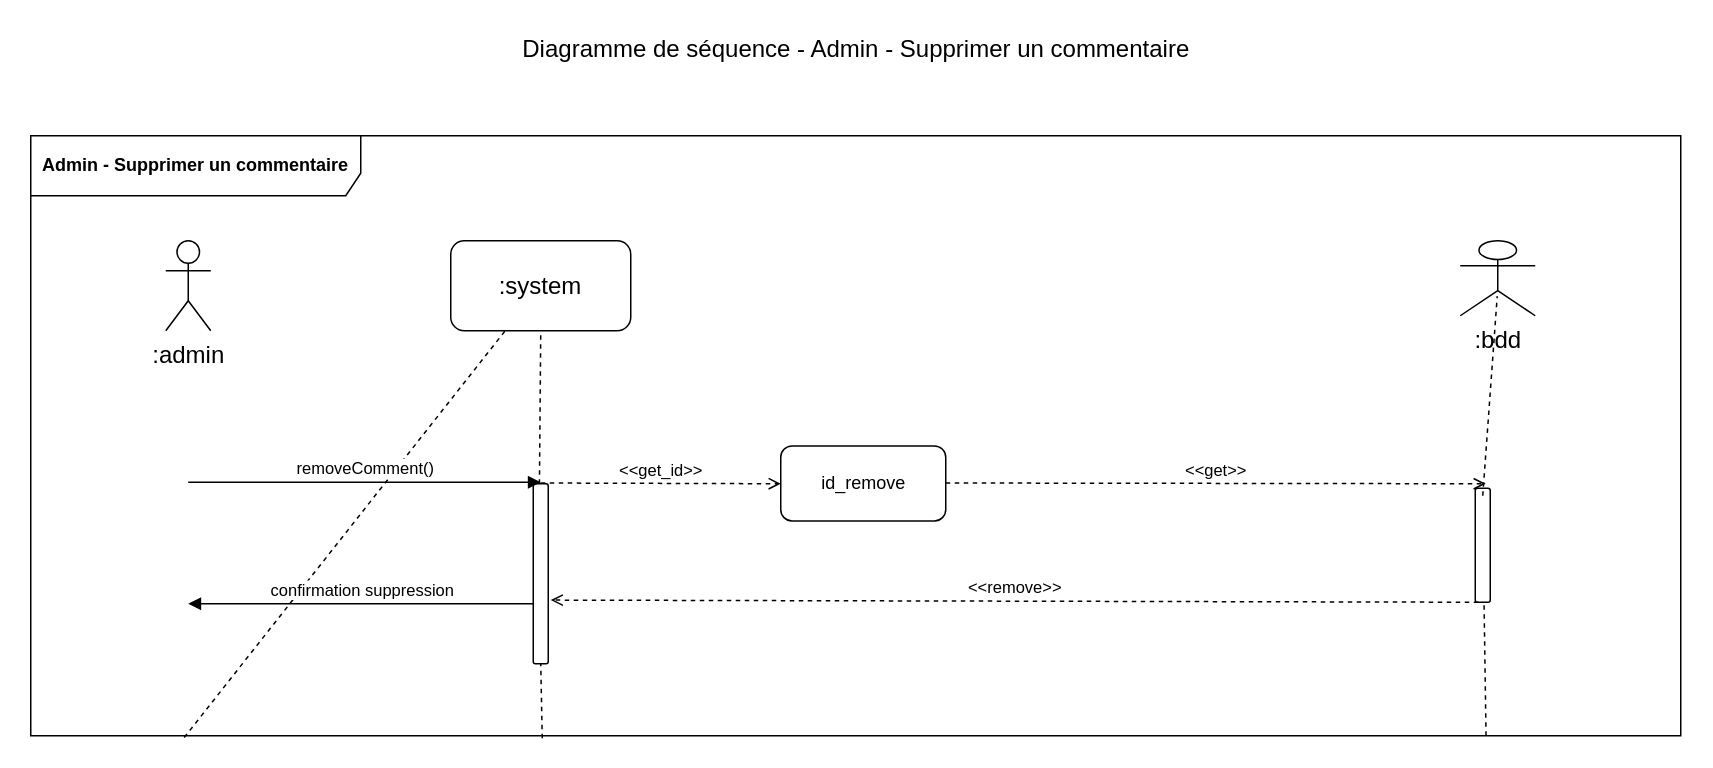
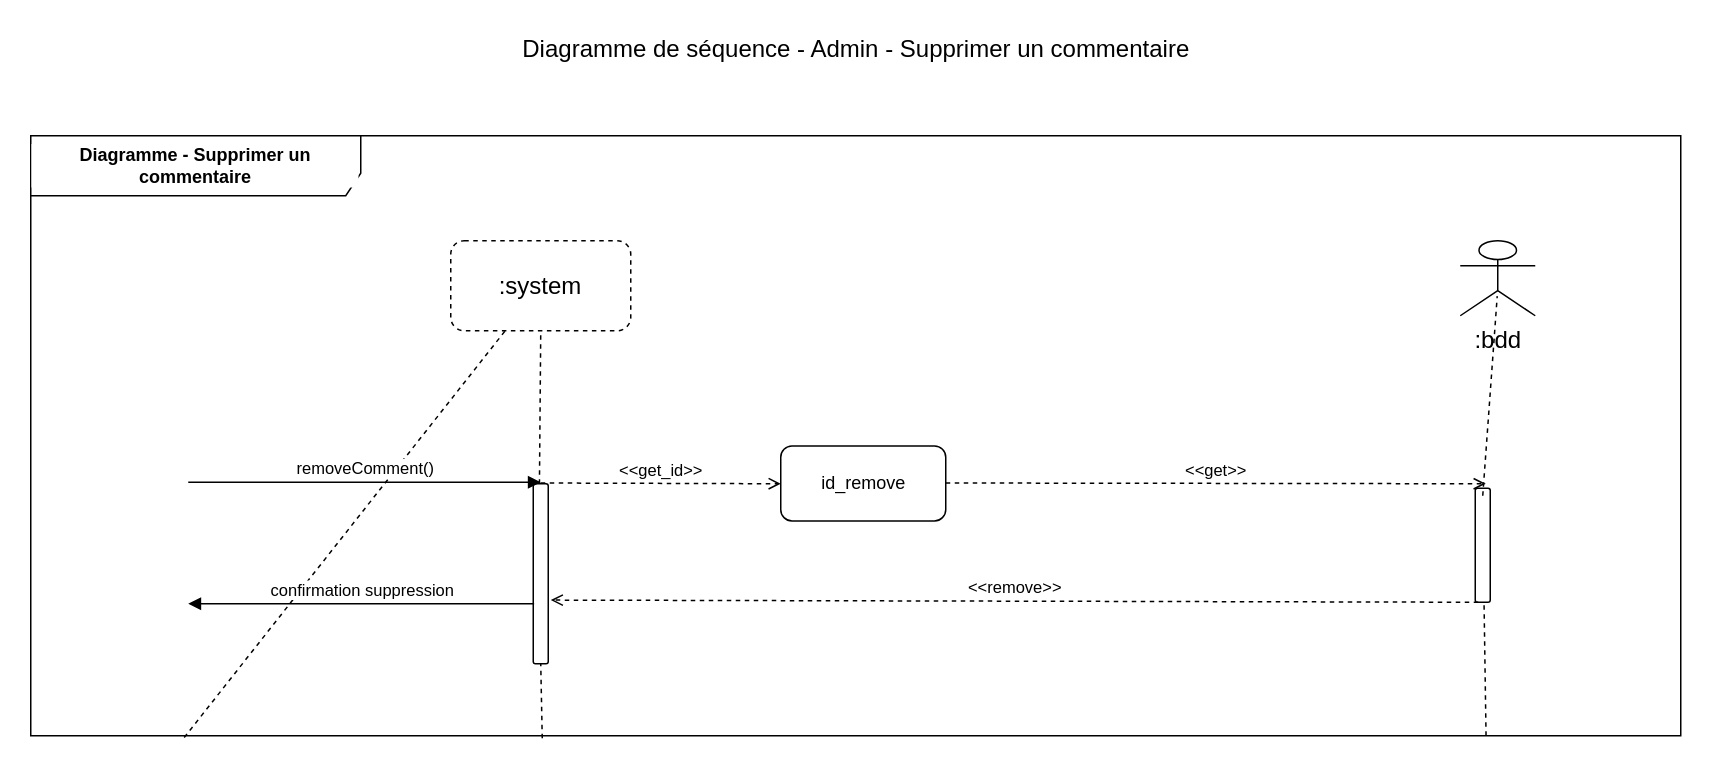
(196, 166) -> (196, 166)
(188, 286) -> none
(541, 286) -> (541, 286)
